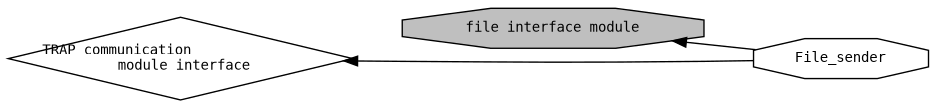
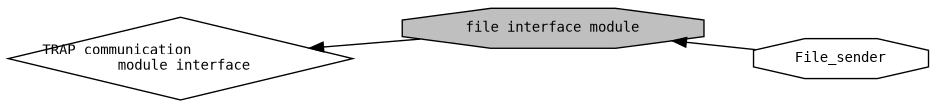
(556, 62) -> (372, 43)
